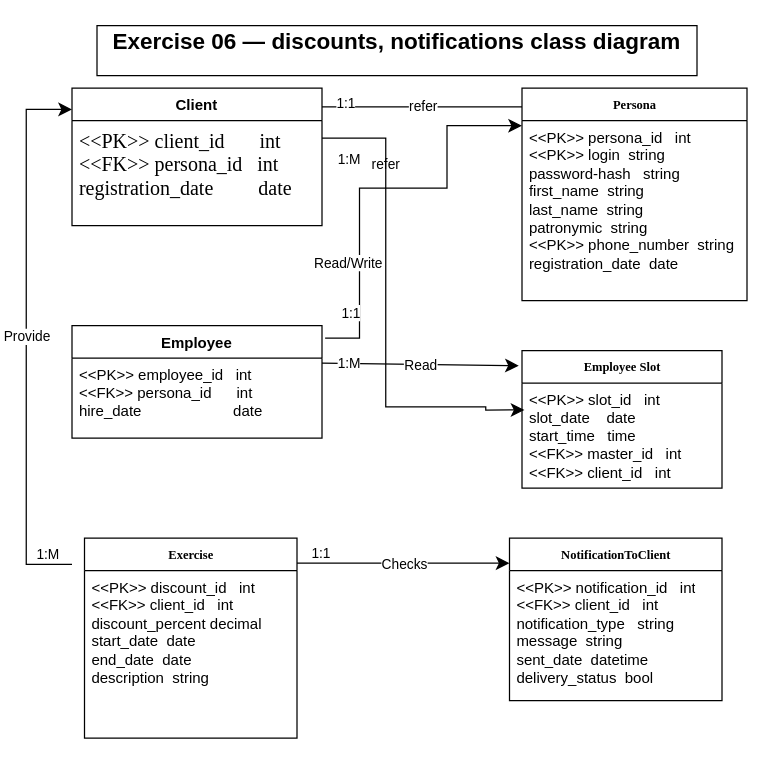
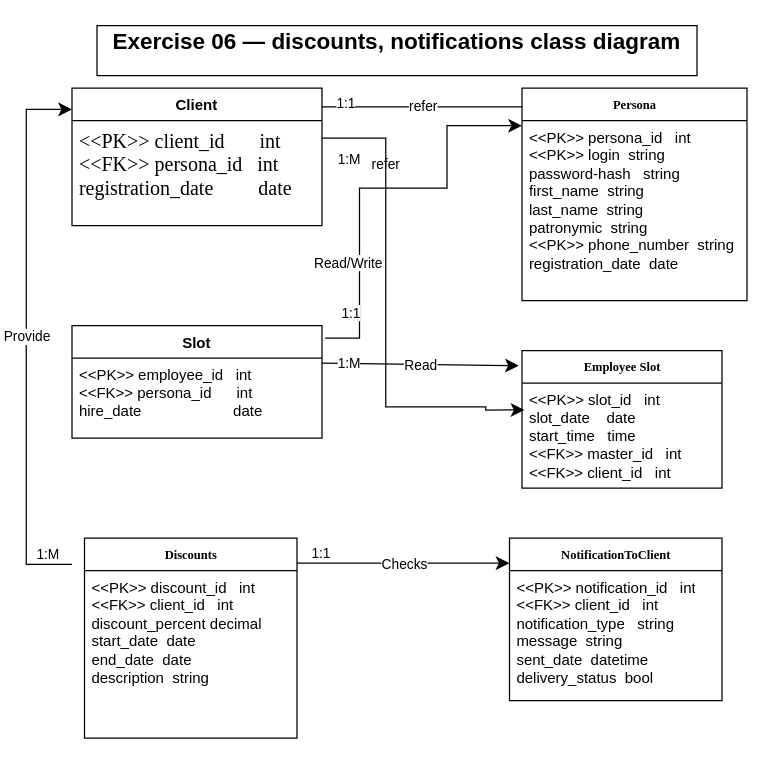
(197, 343) -> (197, 343)
(191, 554) -> (191, 554)
